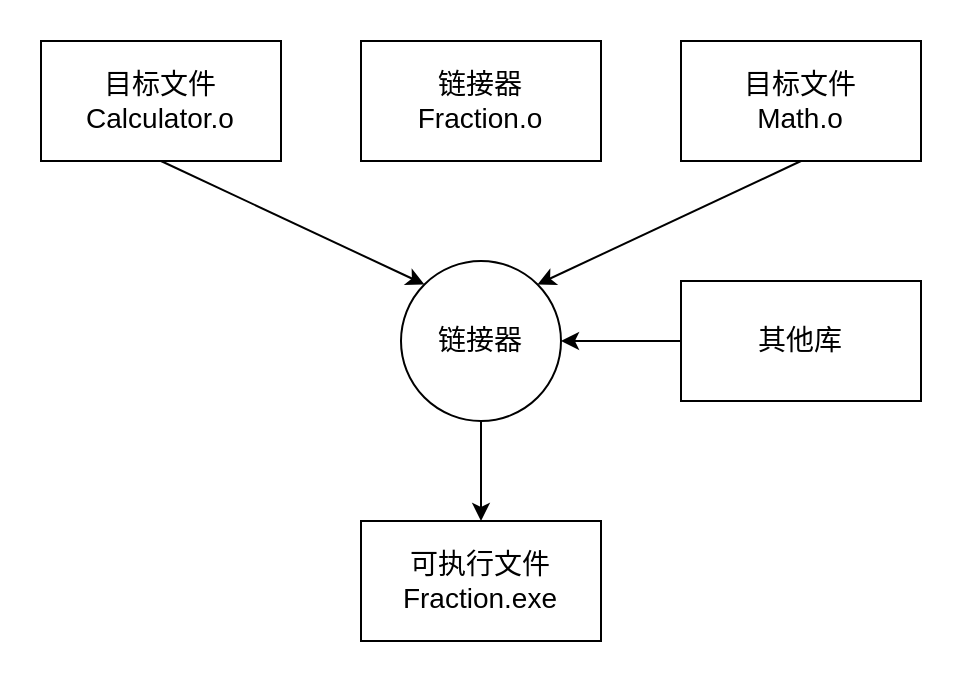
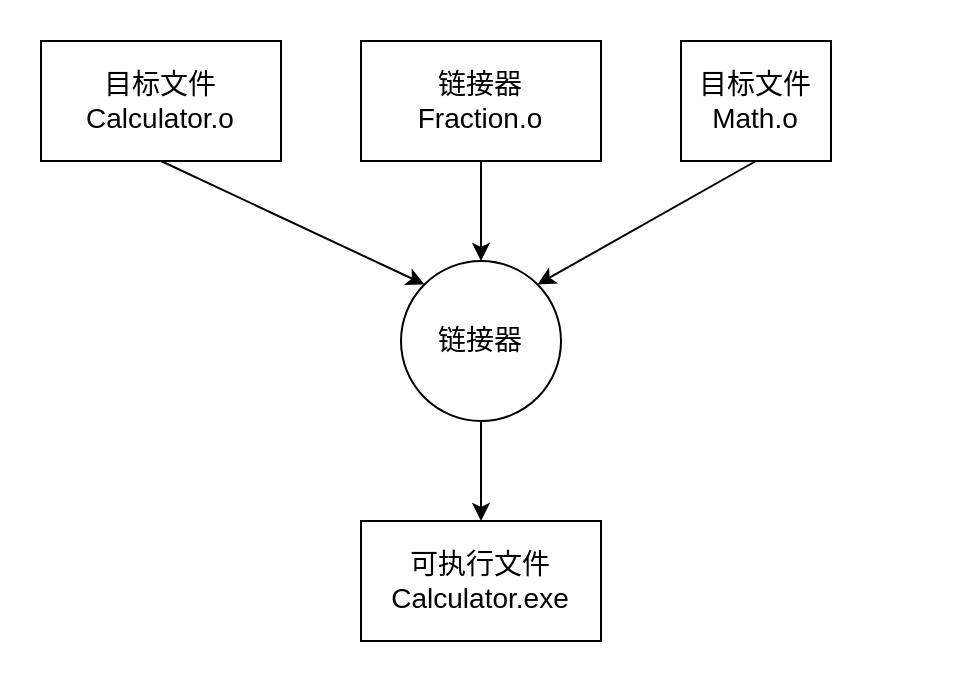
(801, 101) -> (756, 101)
none -> (481, 204)
(628, 341) -> none
(801, 341) -> none
(481, 581) -> (481, 581)
